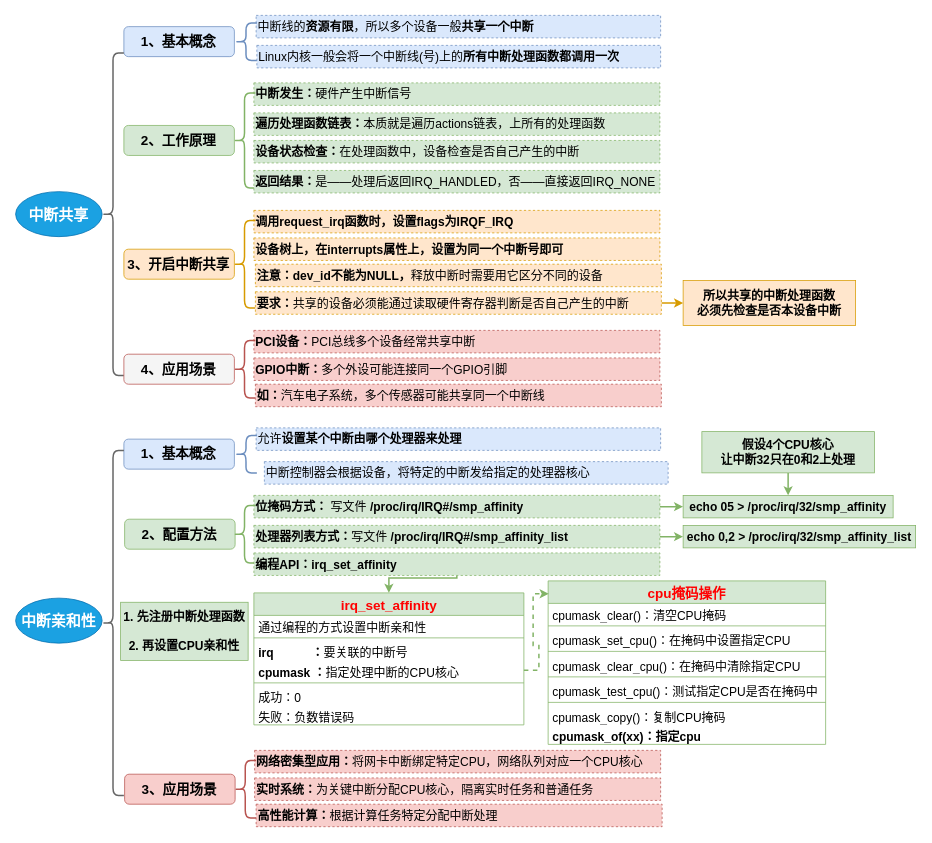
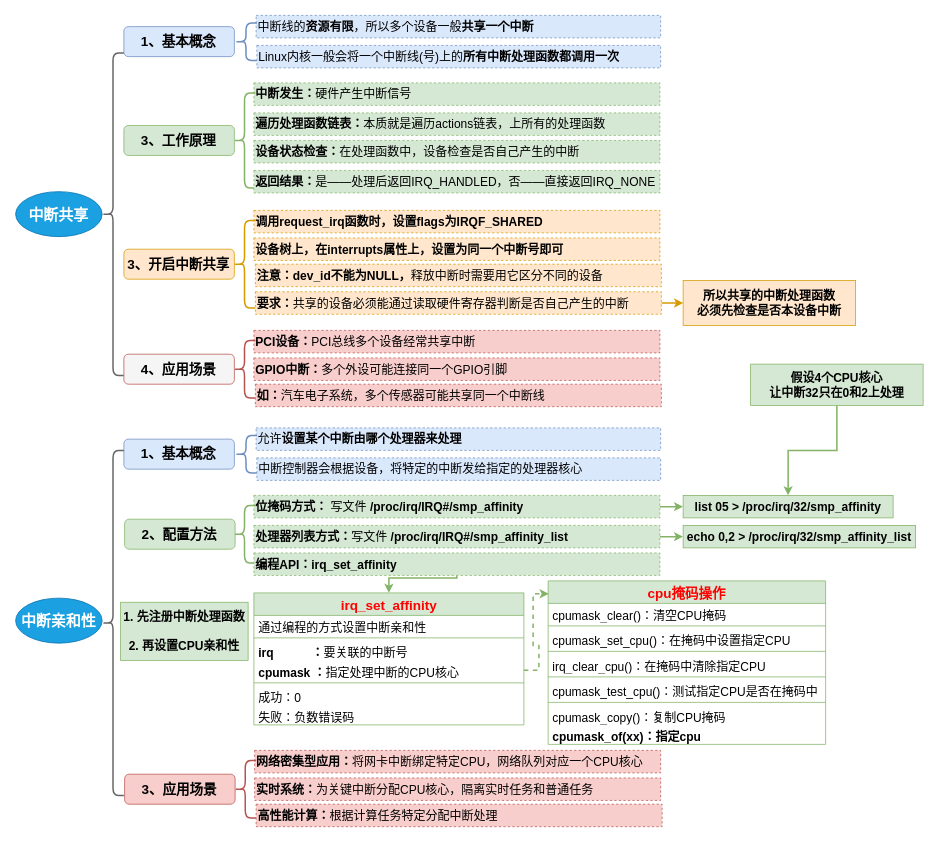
(179, 141) -> (179, 141)
(370, 222) -> (379, 222)
(788, 452) -> (837, 385)
(466, 473) -> (458, 469)
(788, 507) -> (788, 507)
(647, 665) -> (636, 665)
